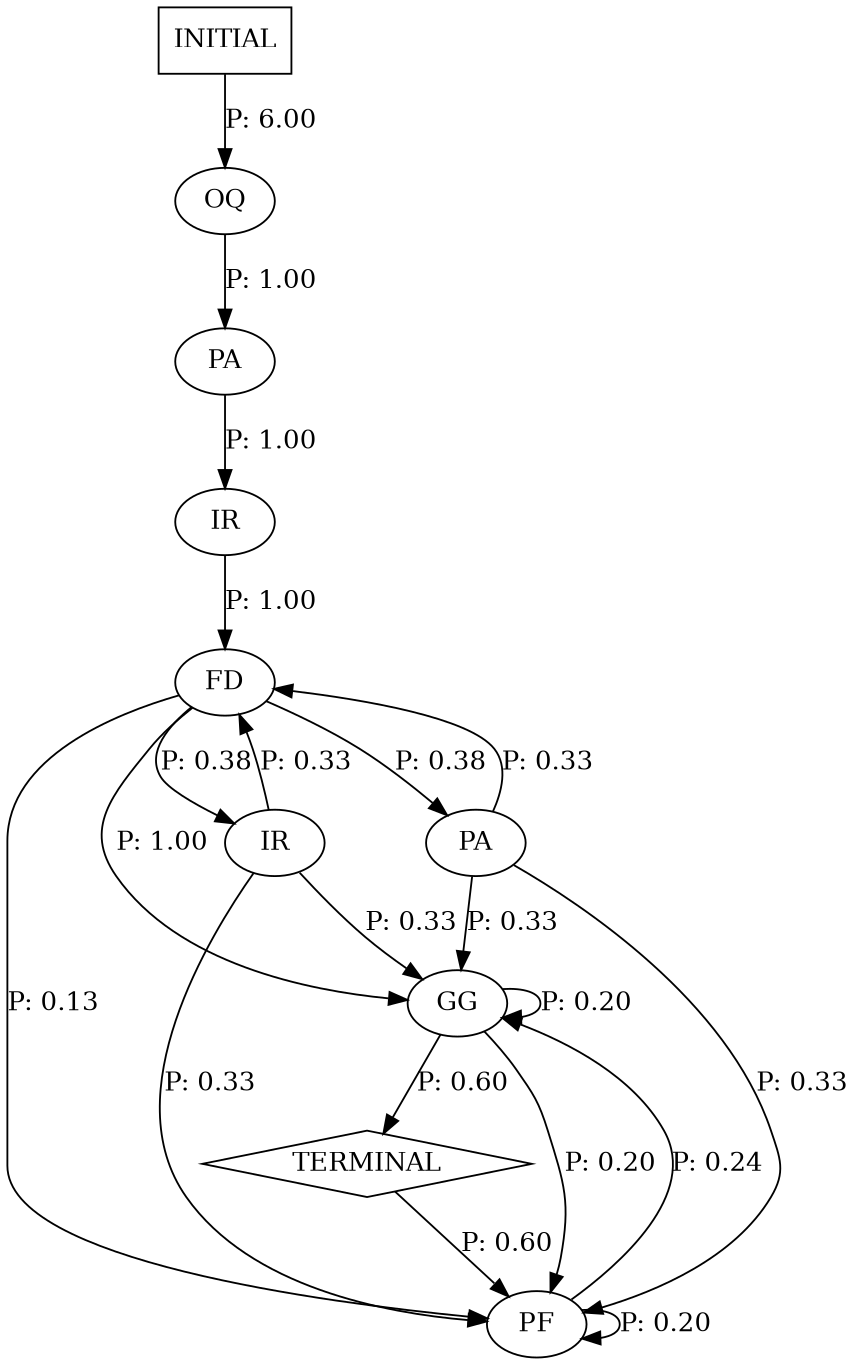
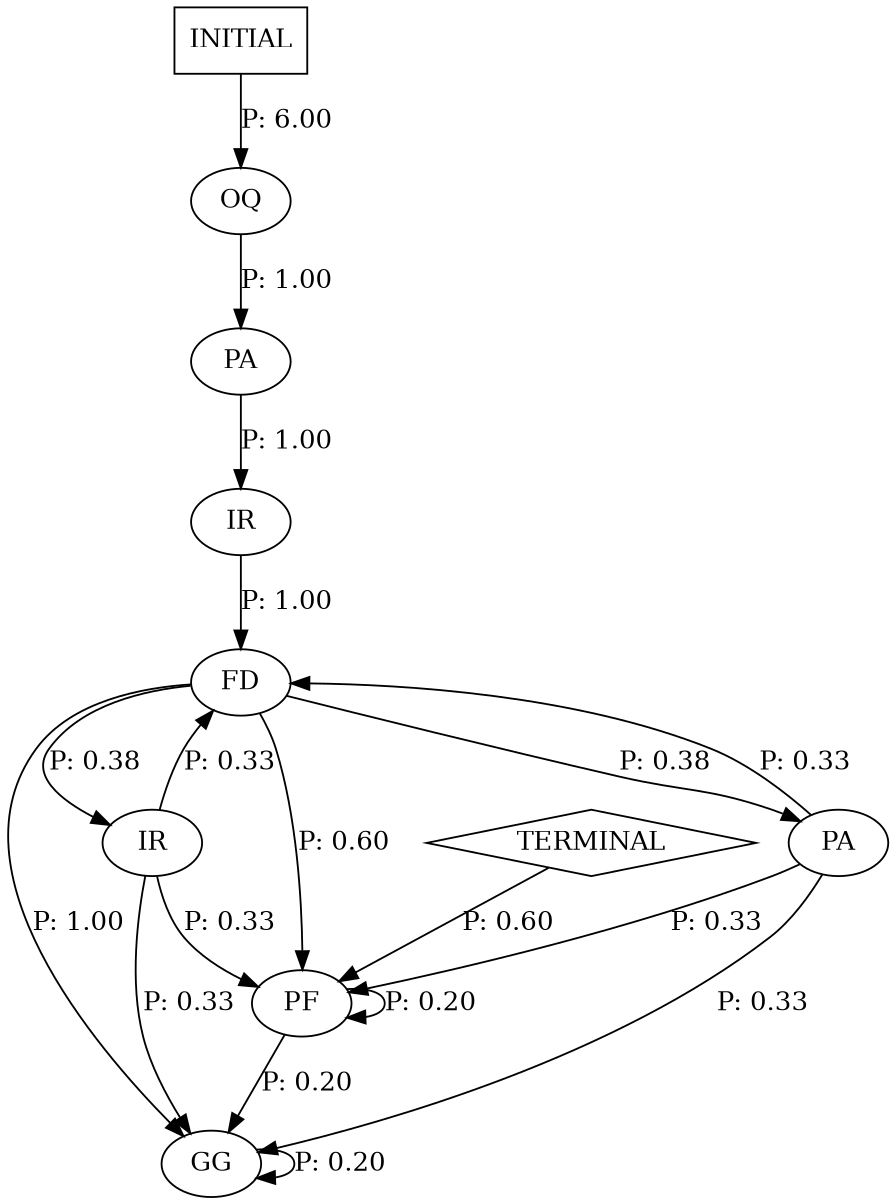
(53, 1003) -> (344, 843)
(417, 1076) -> none
(552, 1144) -> none
(717, 1164) -> (307, 1084)
